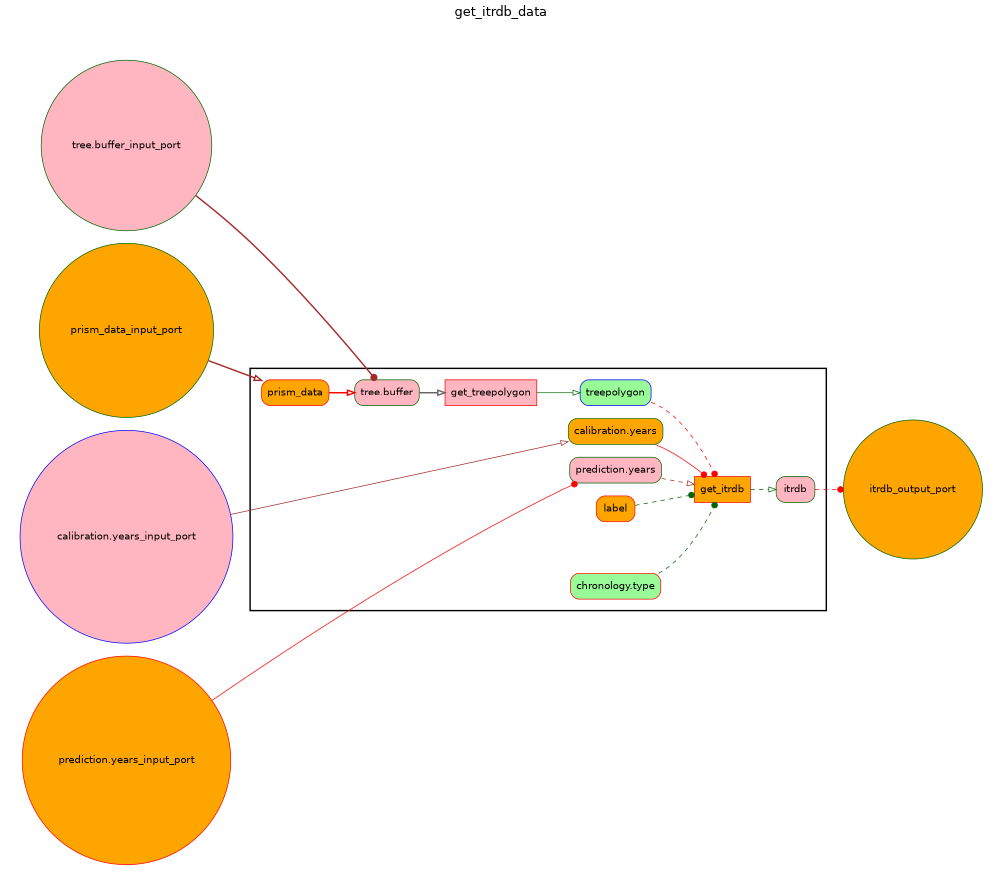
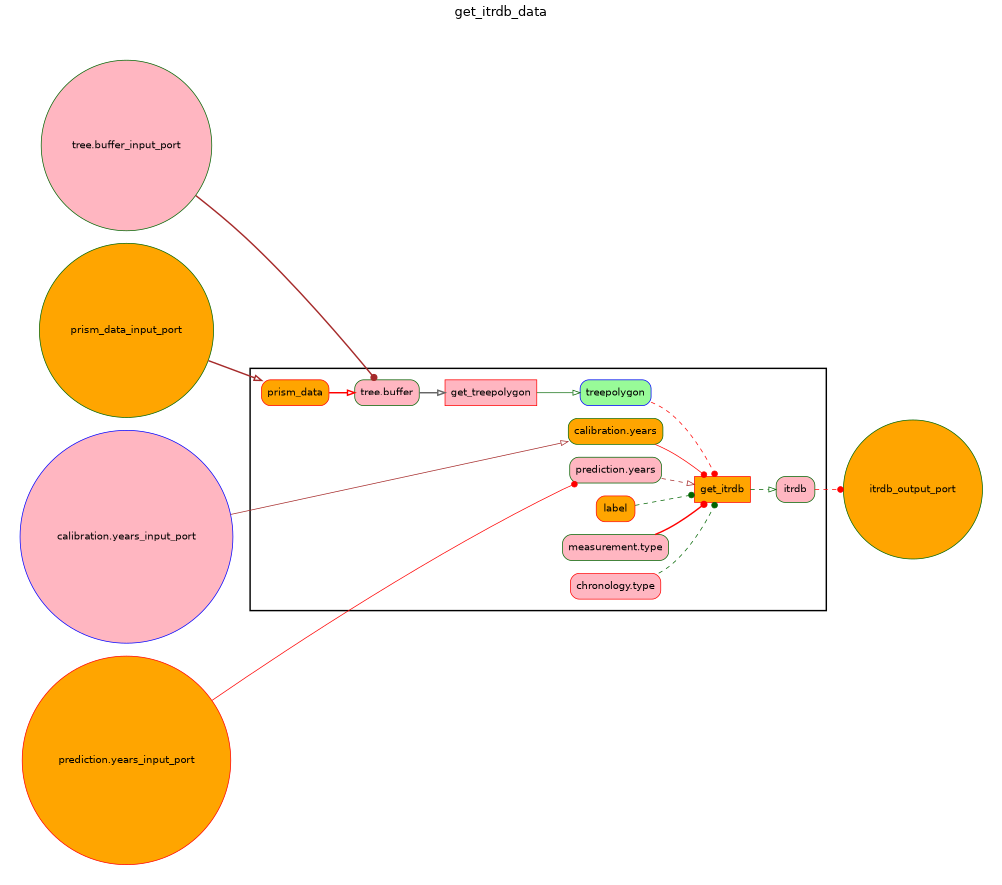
none -> (616, 548)
(616, 586) -> (616, 586)
